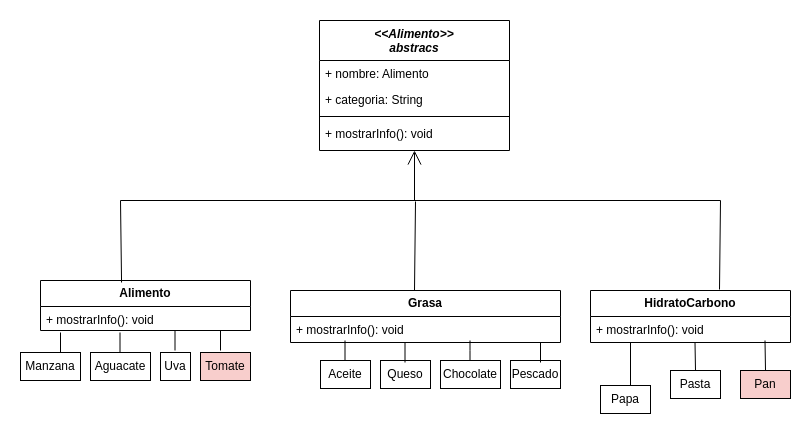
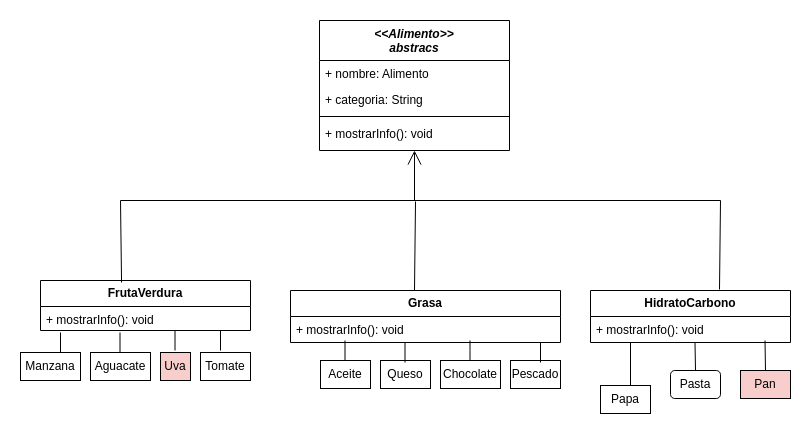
(146, 294) -> (146, 294)
(176, 367) -> (176, 367)
(226, 367) -> (226, 367)
(696, 385) -> (696, 385)
